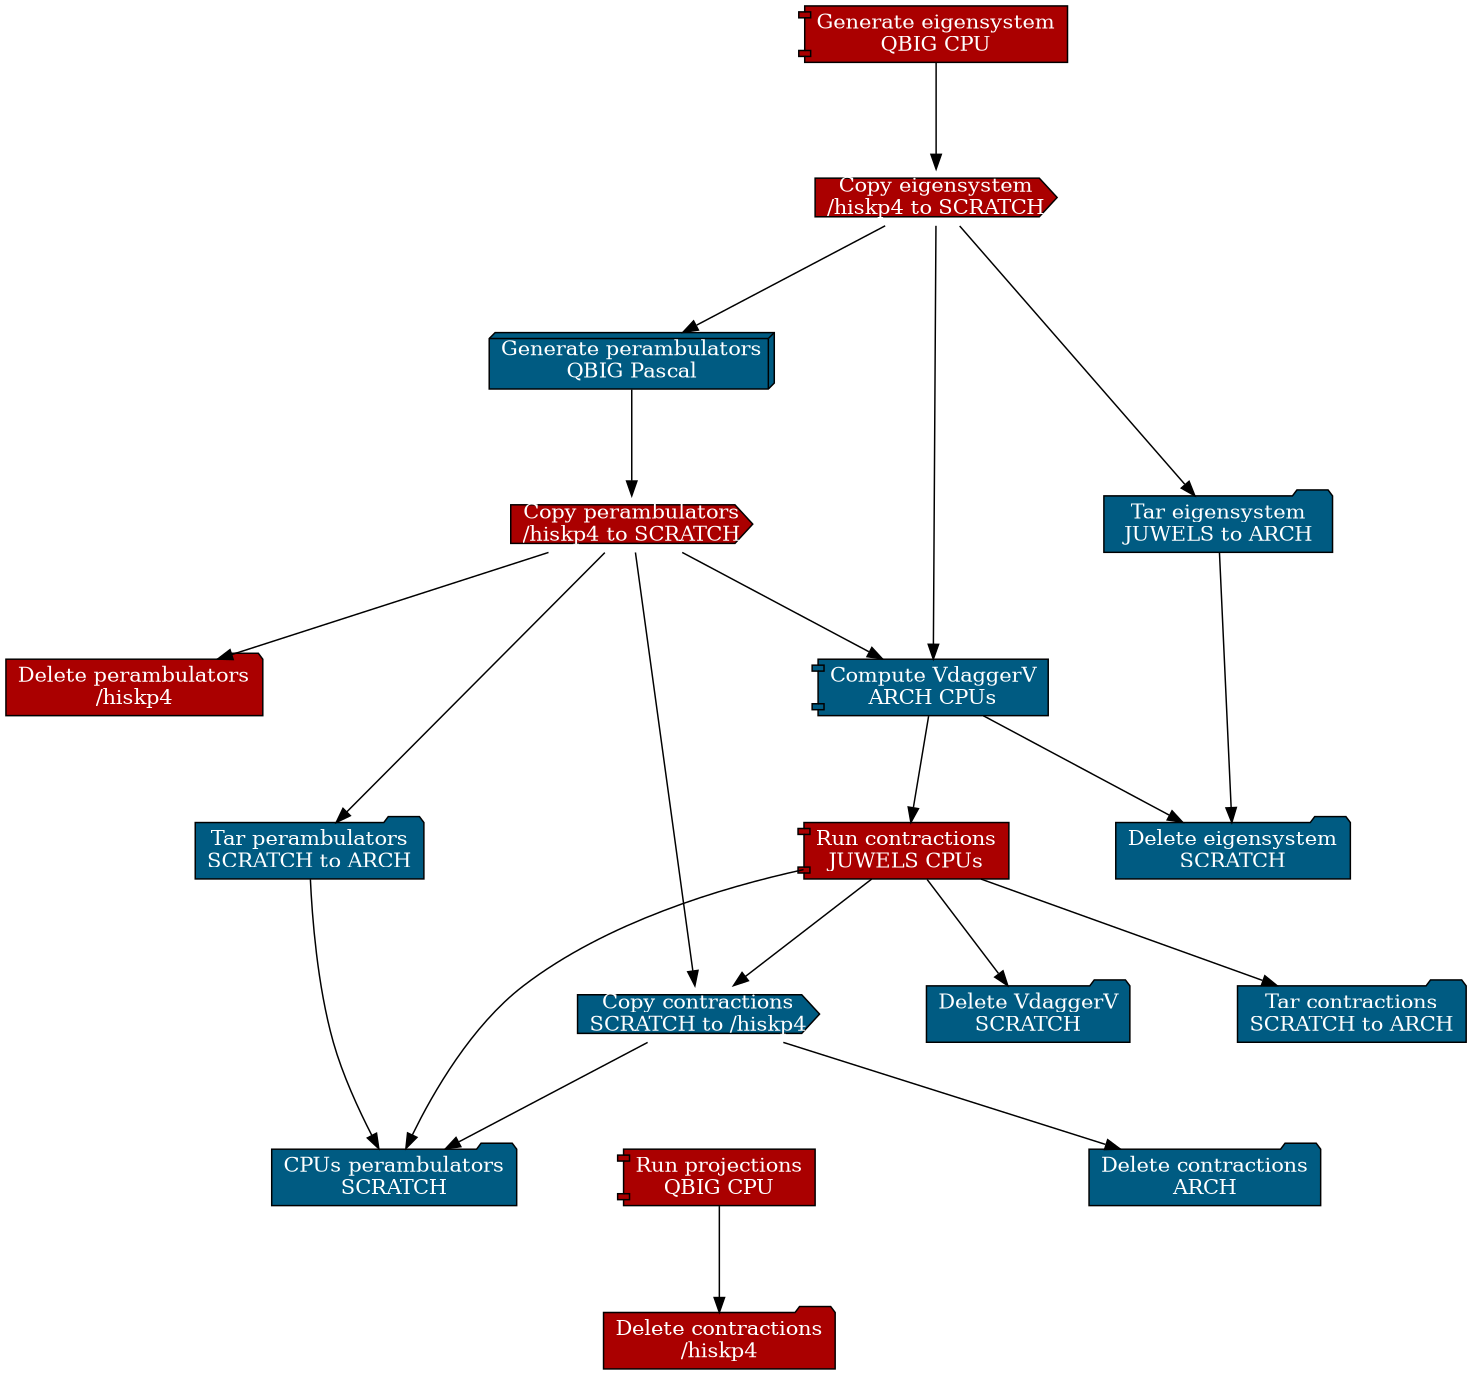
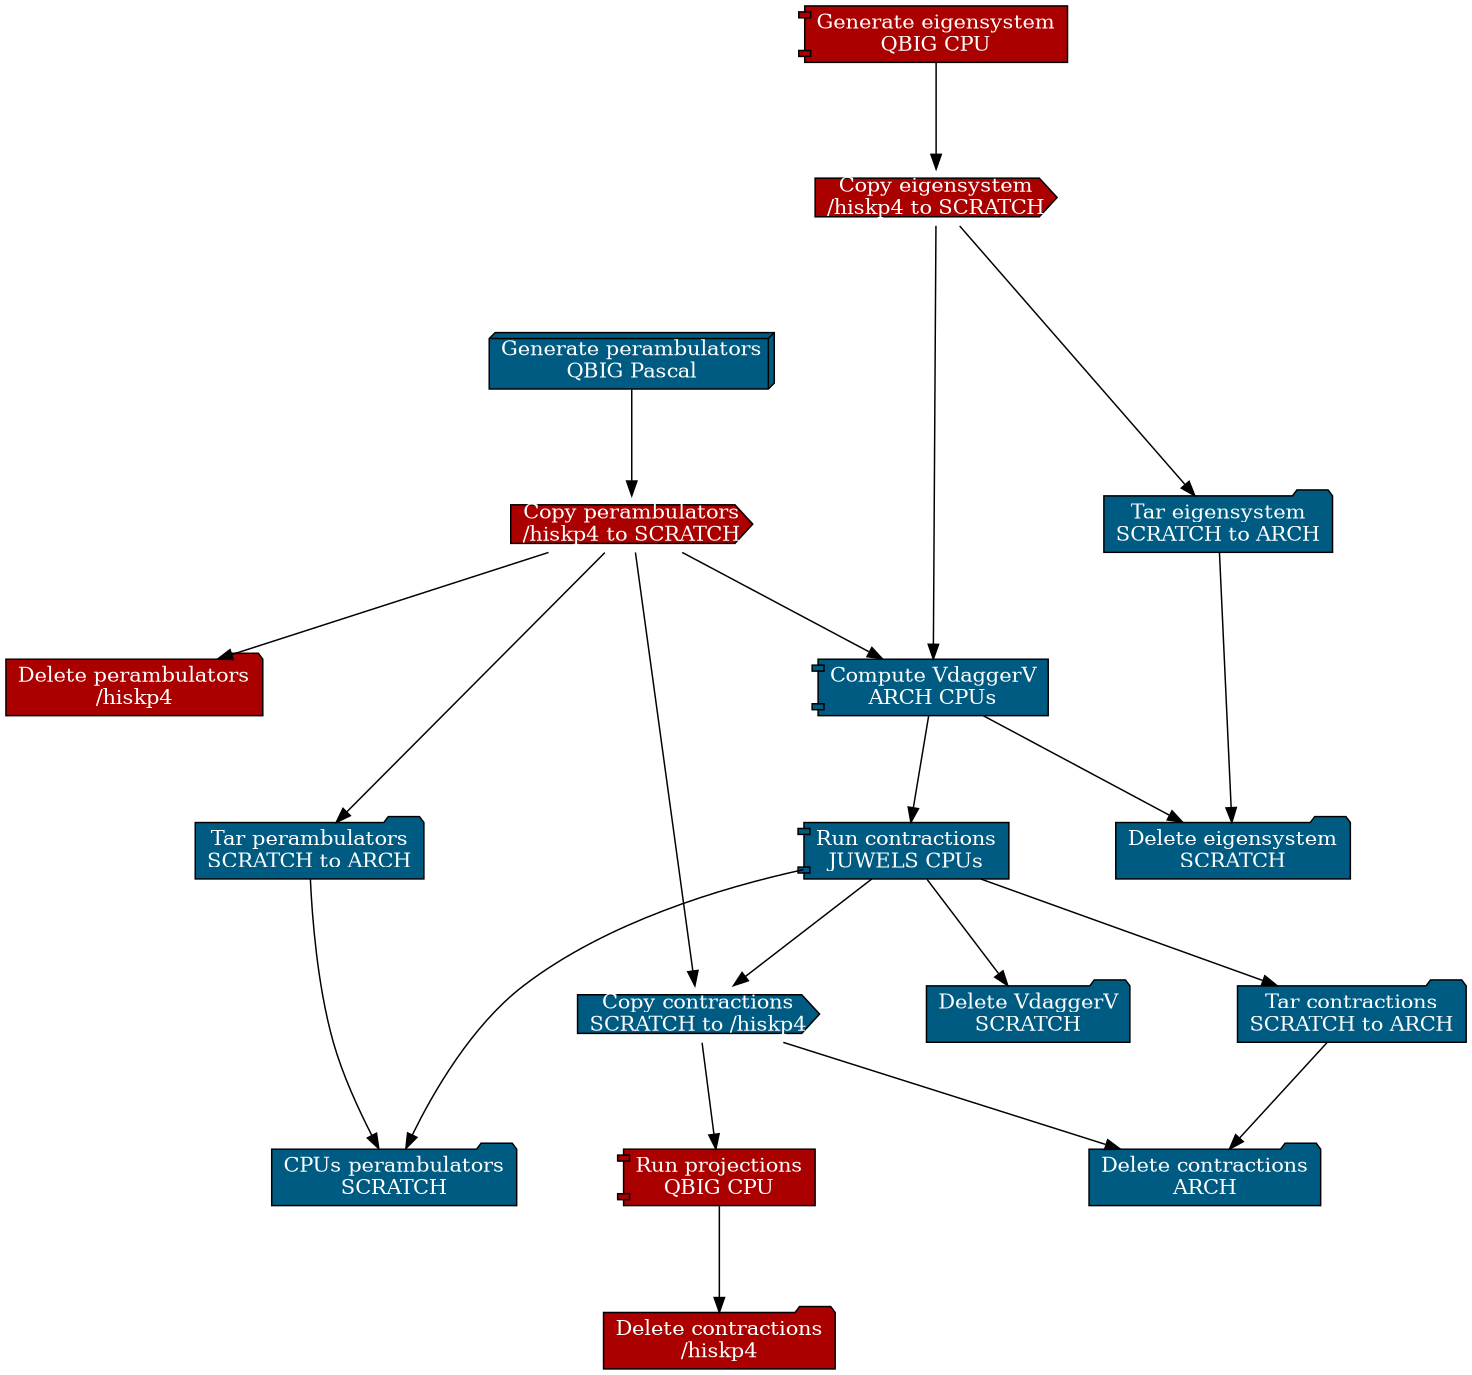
(791, 275) -> none
(1218, 524) -> (1218, 524)
(906, 851) -> (906, 851)
none -> (1283, 1090)
(553, 1092) -> (708, 1088)
